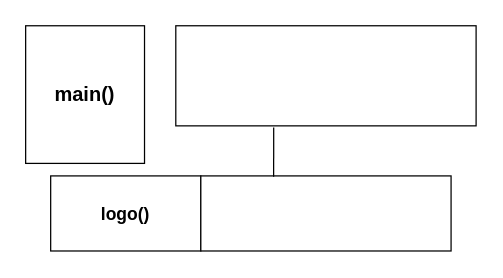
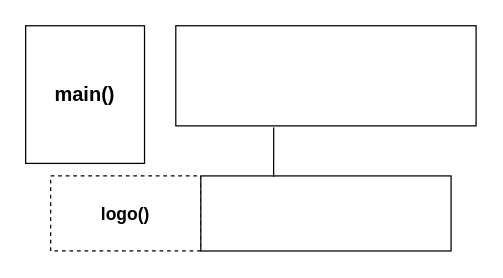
(126, 213) -> (126, 213)
